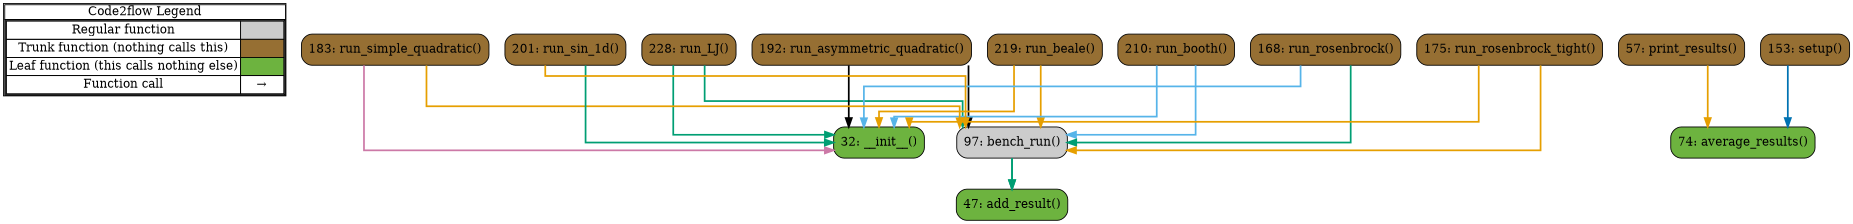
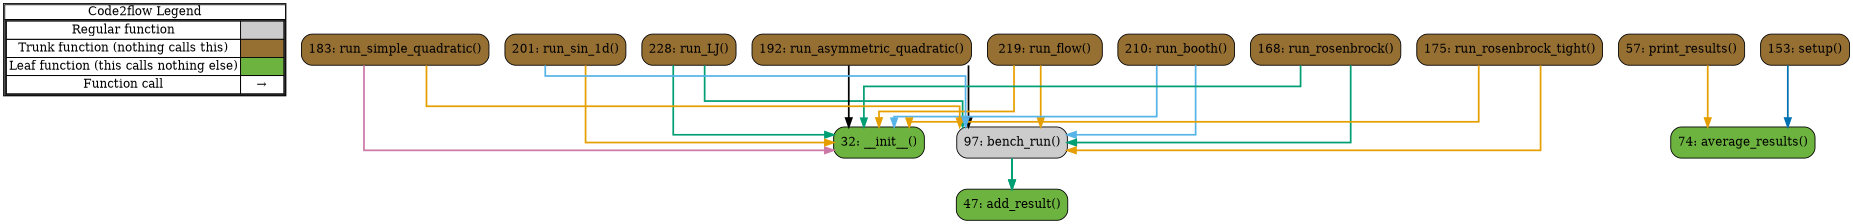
(1045, 50) -> (1045, 50)
(771, 76) -> (771, 76)
(1077, 86) -> (1077, 86)
(667, 143) -> (667, 143)
